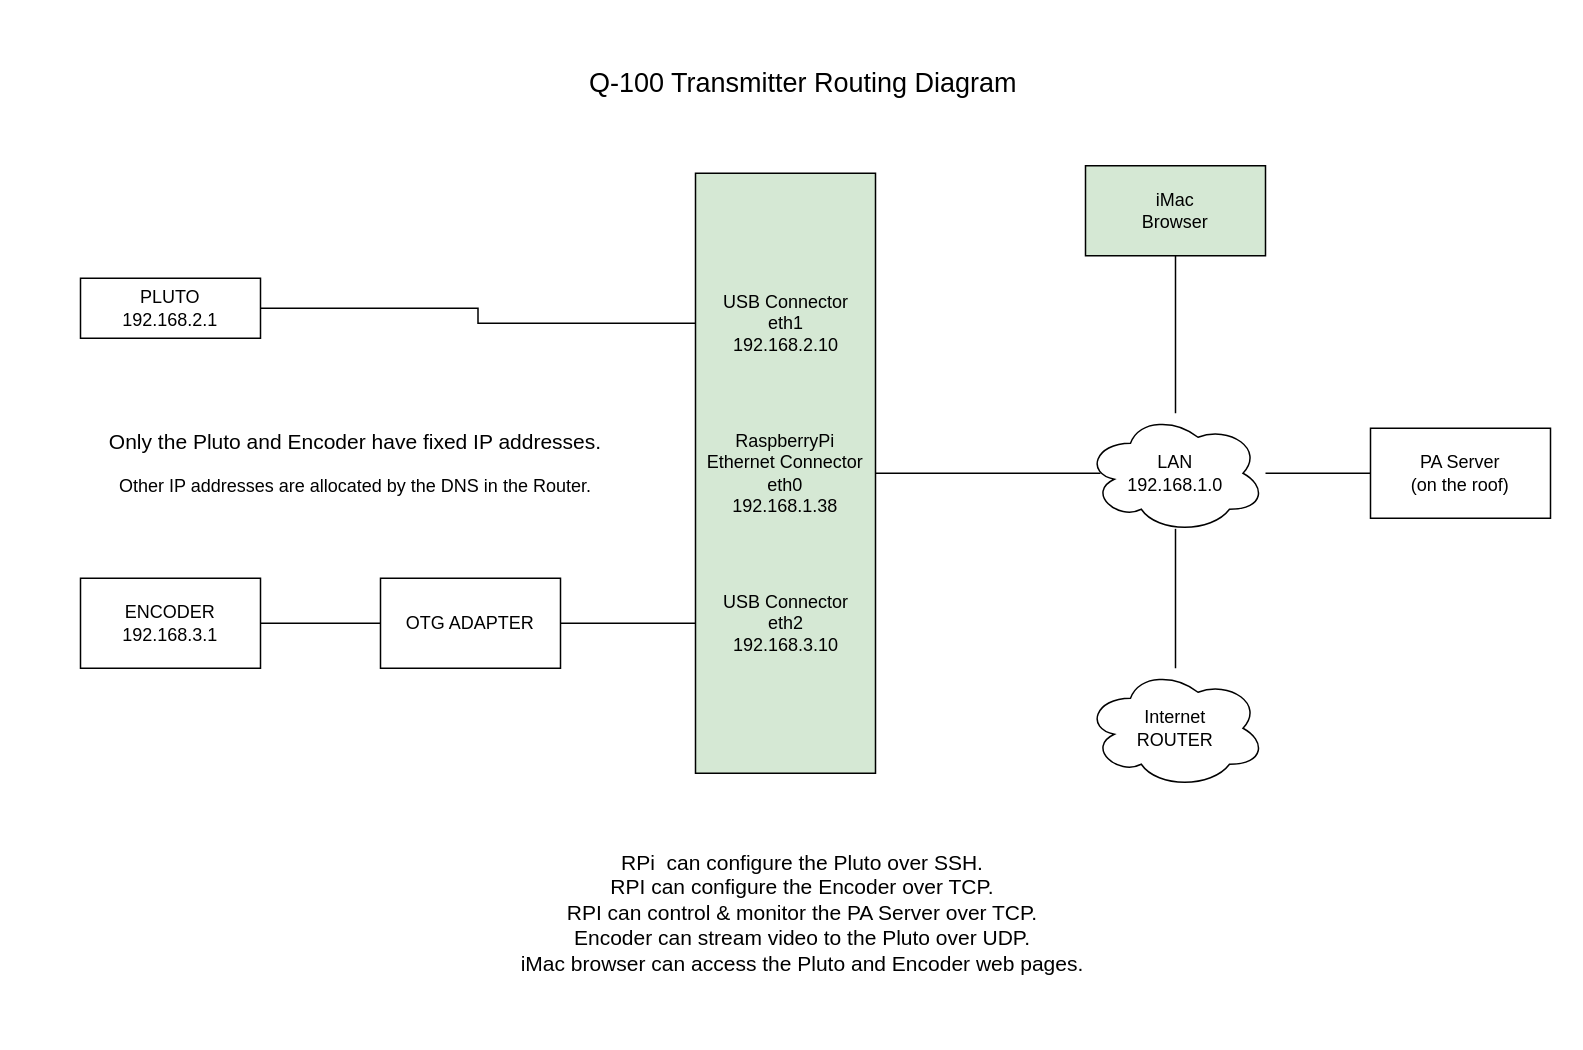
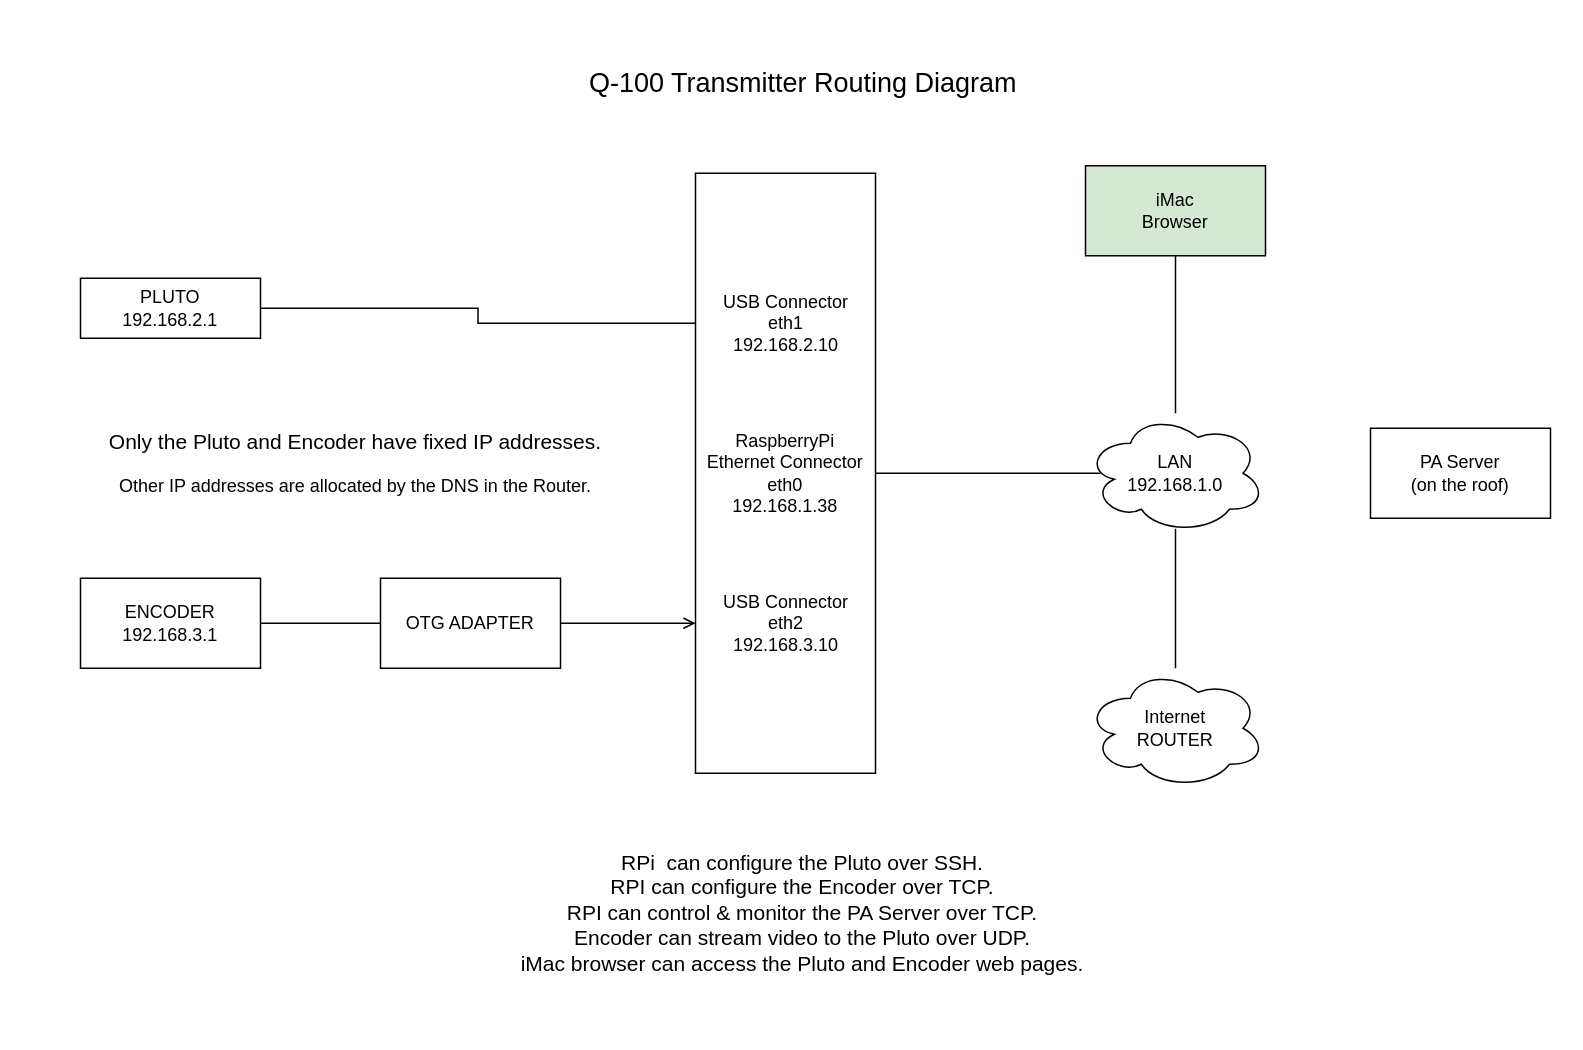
(785, 473) -> (785, 473)
(1318, 473) -> none
(689, 623) -> (688, 623)
